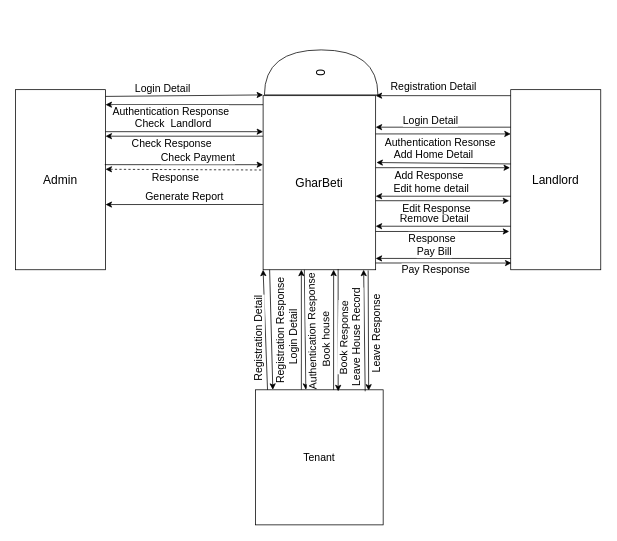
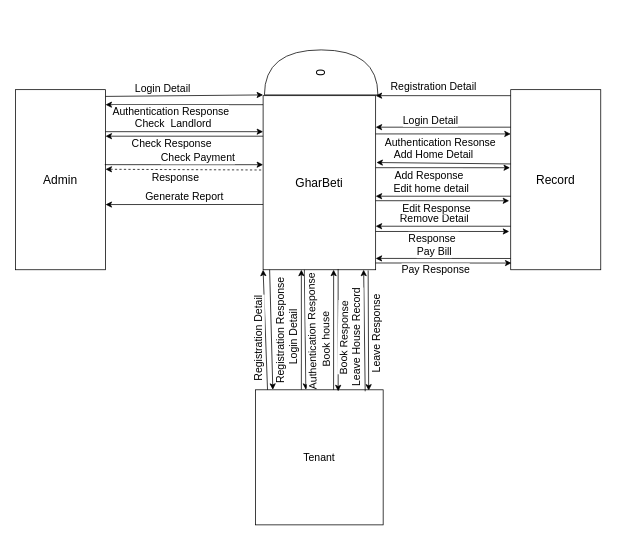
(555, 180) -> (555, 180)
